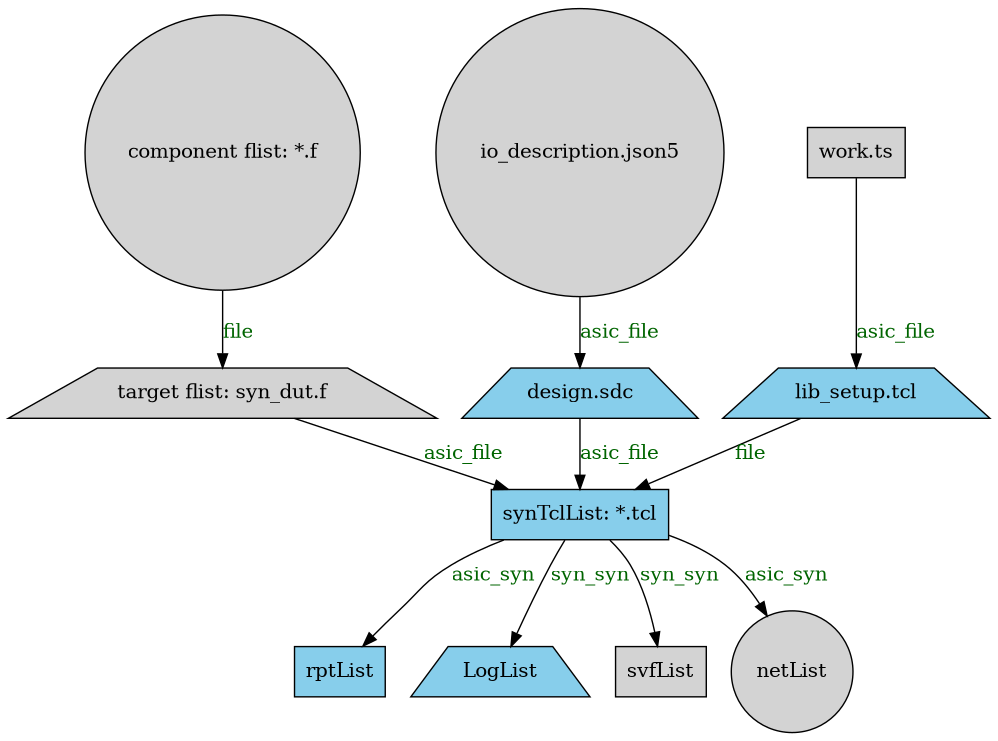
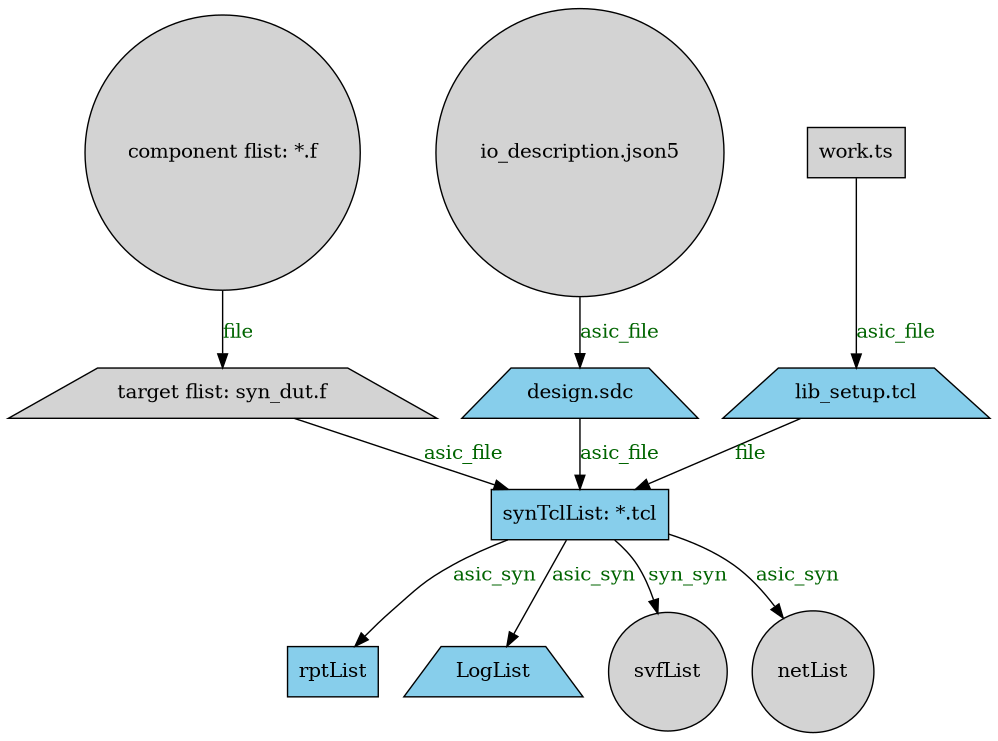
(590, 575) -> (594, 575)
(661, 672) -> (668, 672)
